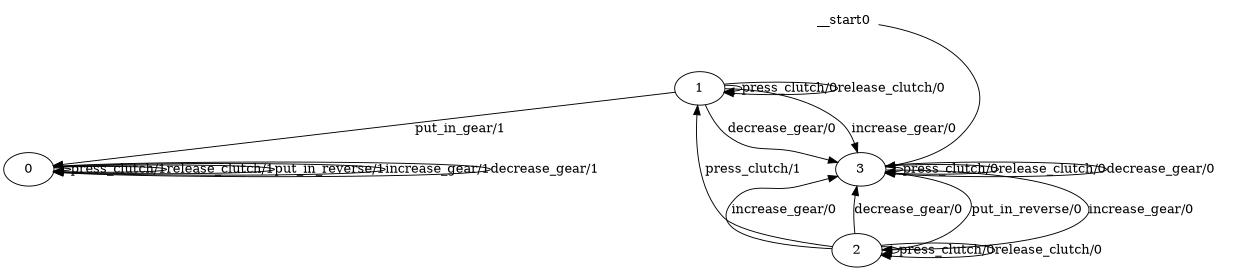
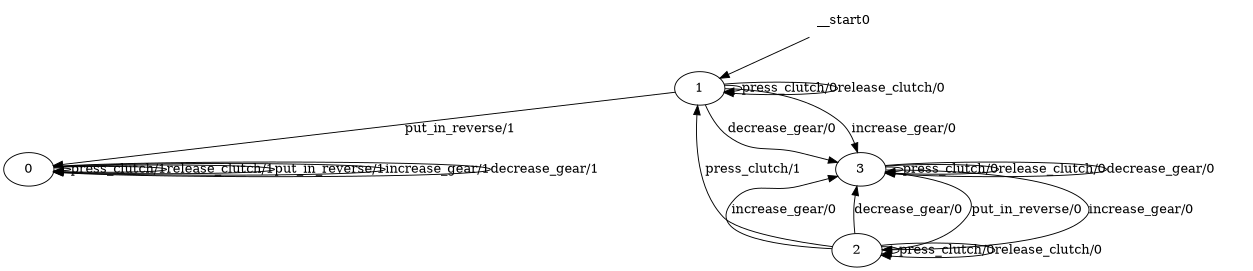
(979, 89) -> (769, 56)
(460, 129) -> (460, 129)
